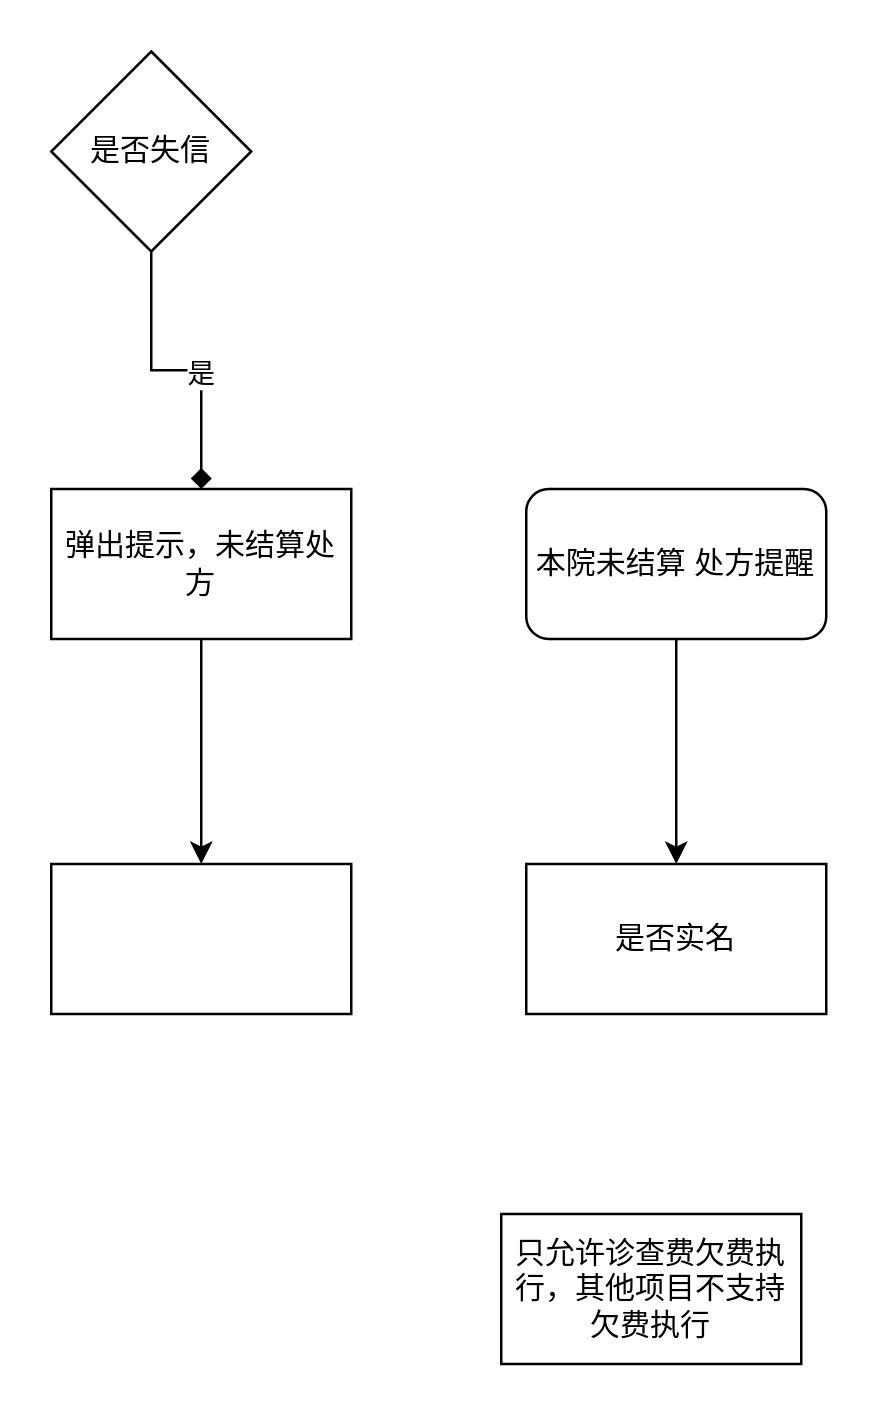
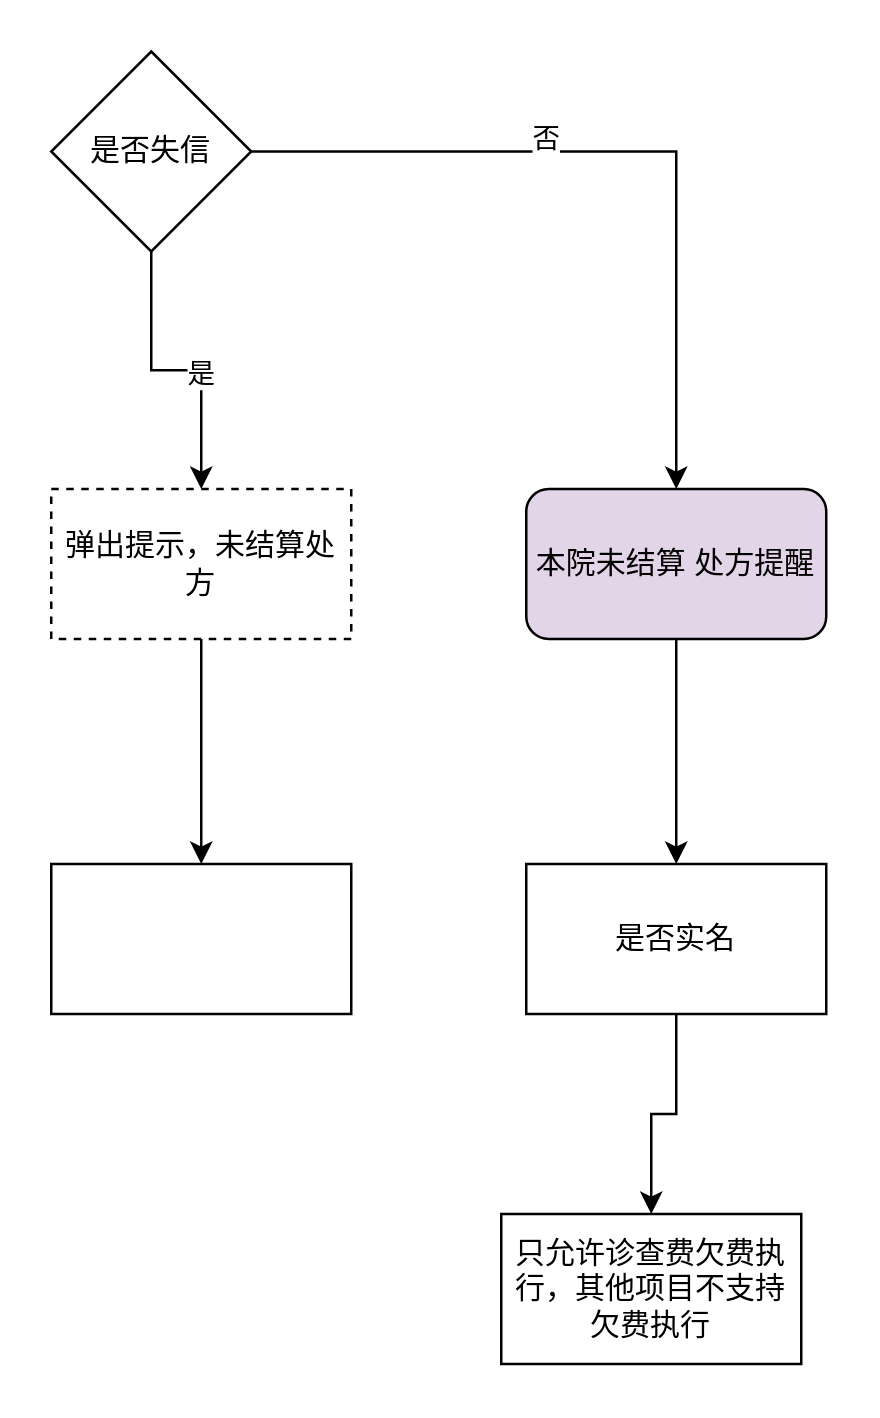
none -> (676, 249)
(201, 468) -> (201, 470)
(201, 564) -> (201, 564)
(676, 564) -> (676, 564)
none -> (672, 1114)
